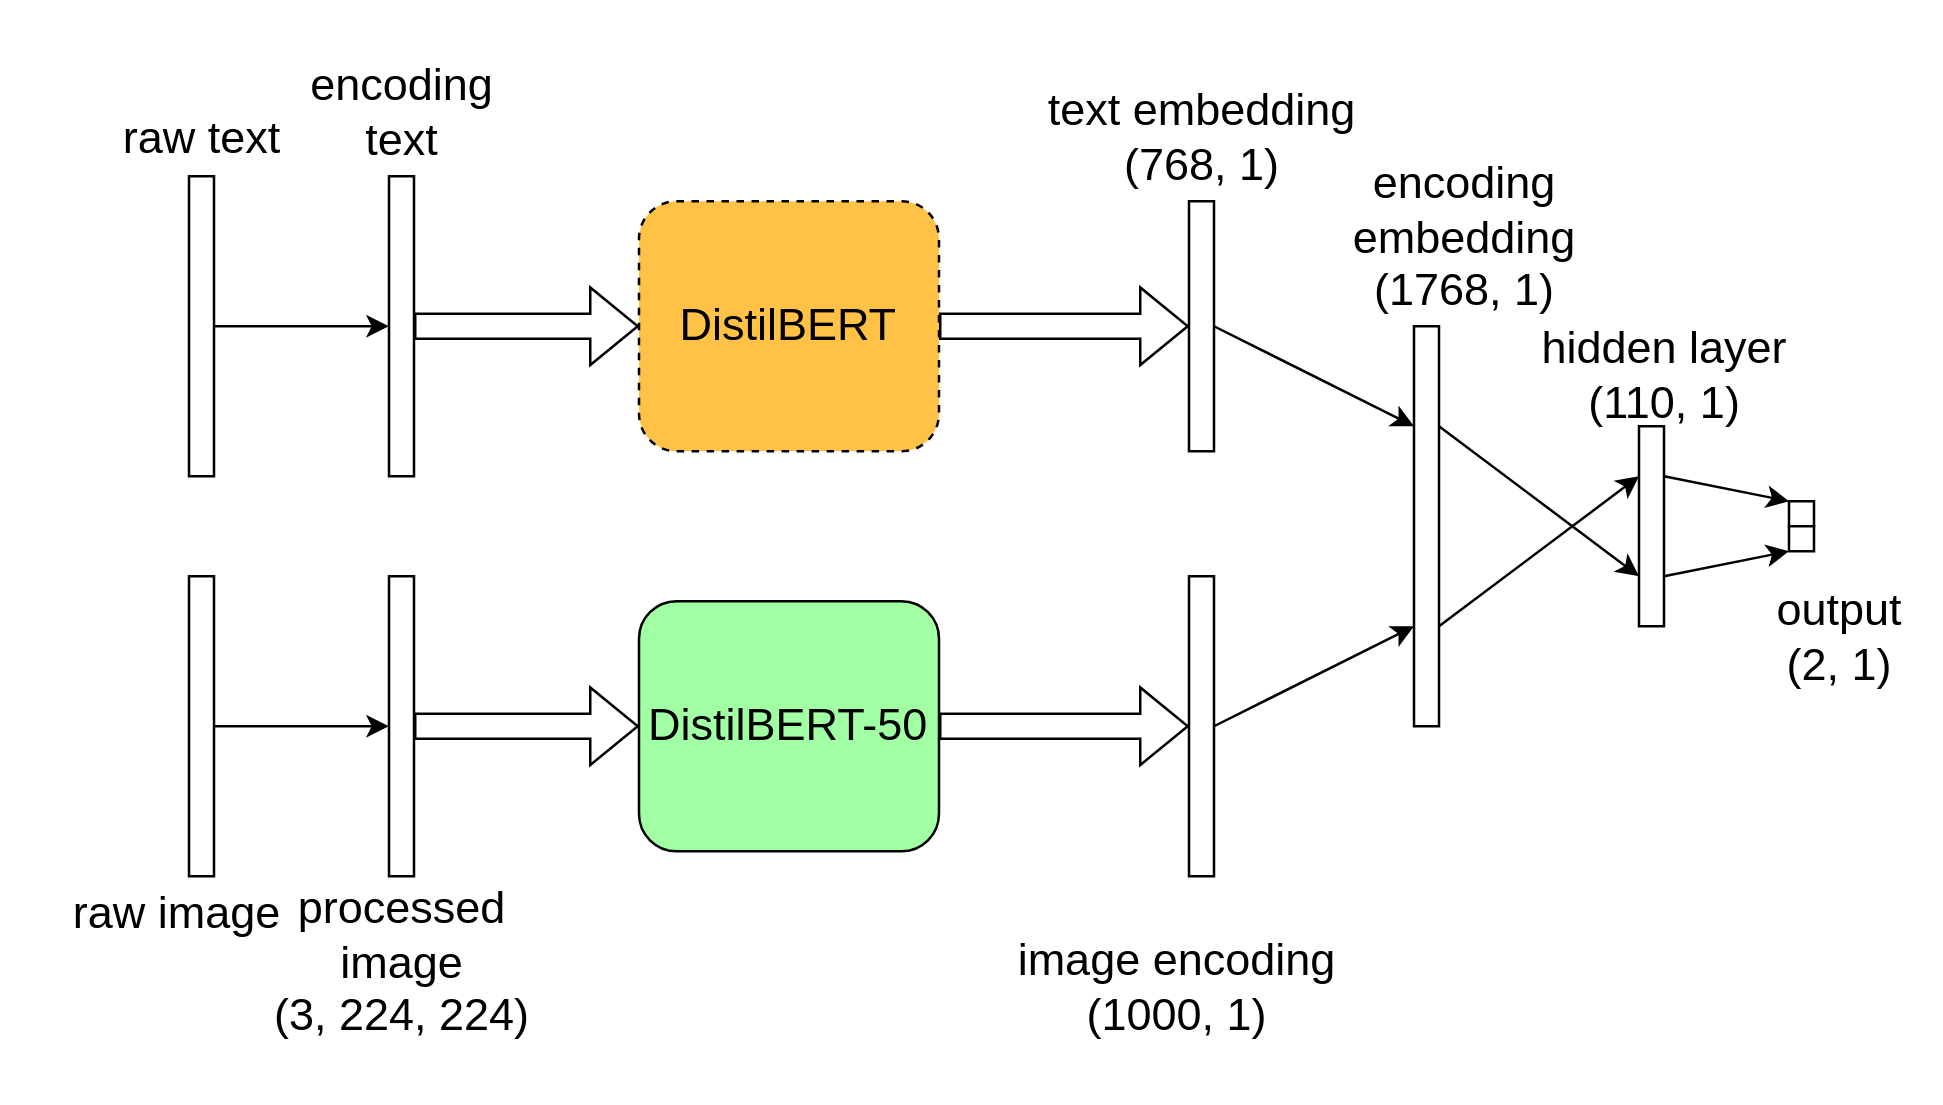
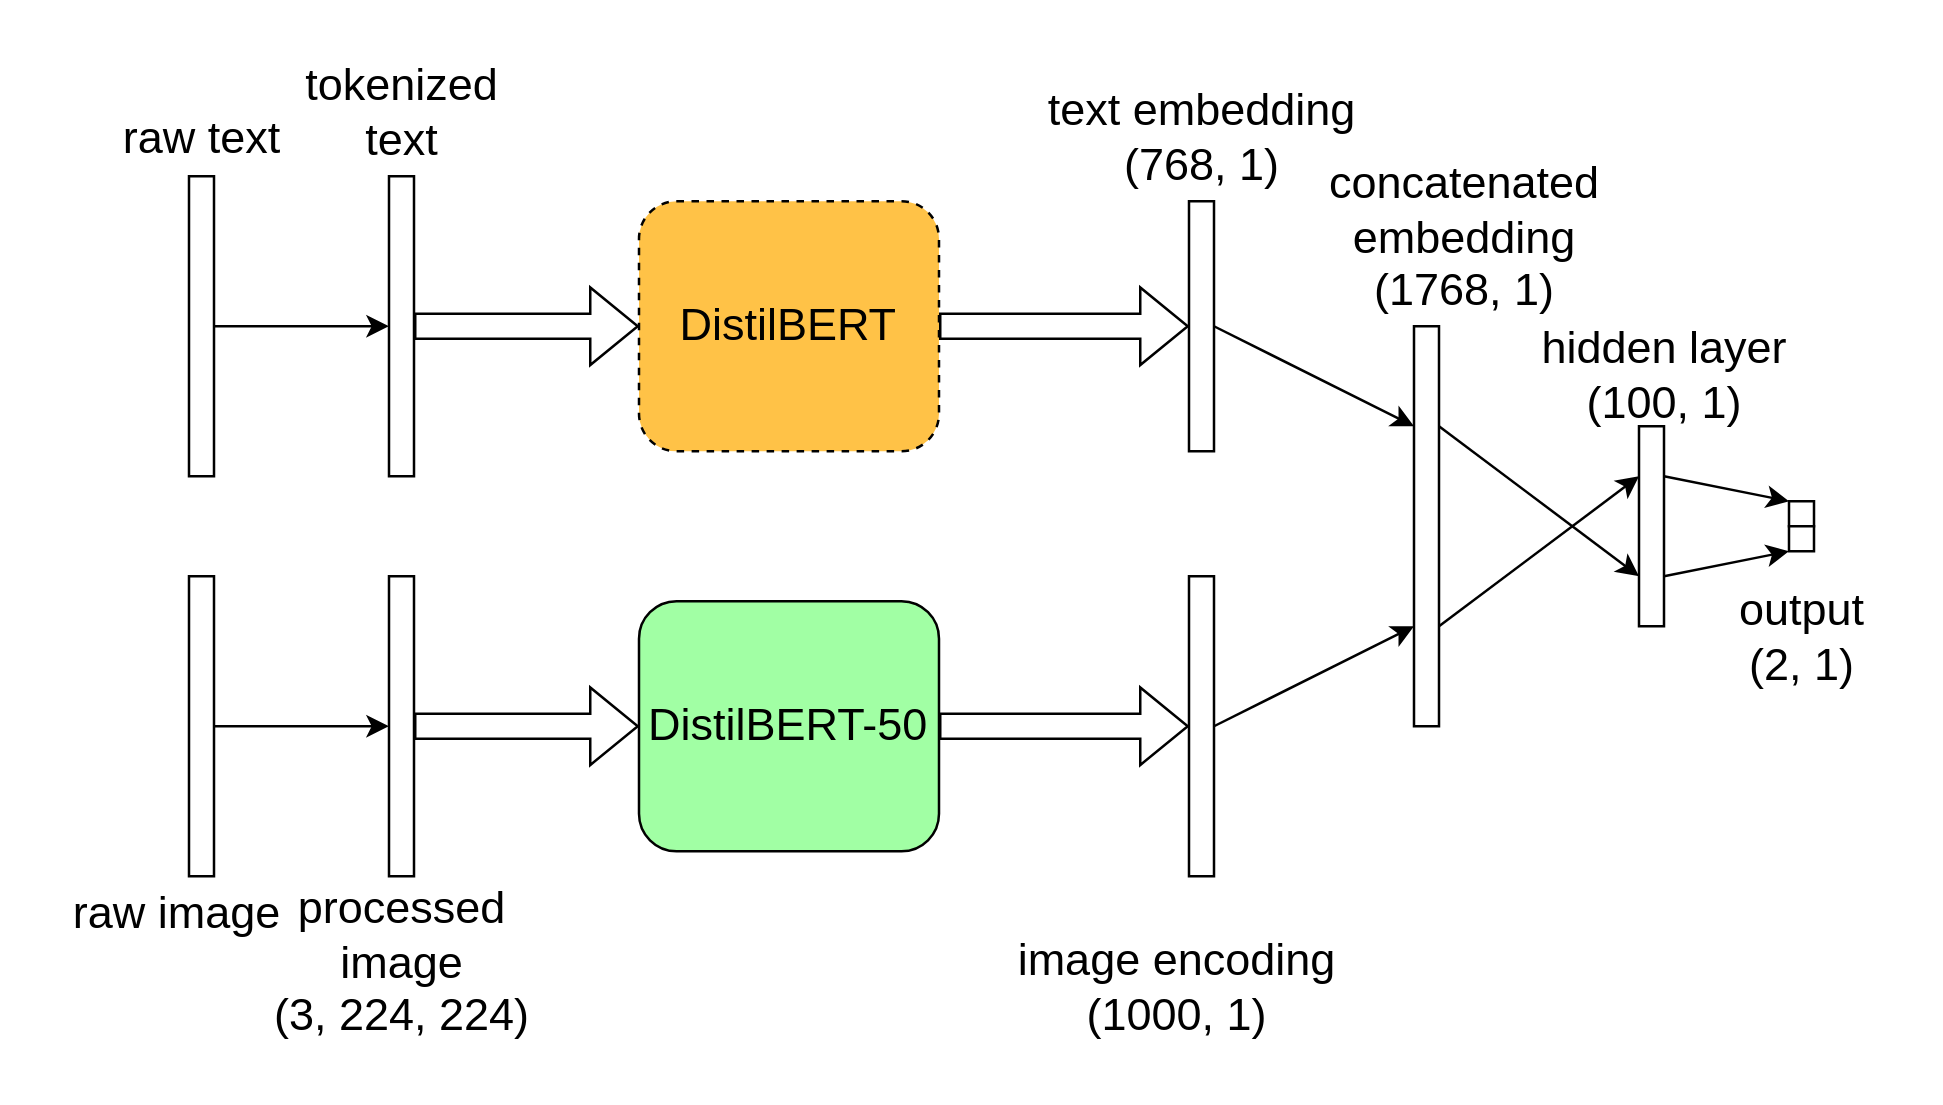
(403, 114) -> (403, 114)
(1465, 239) -> (1465, 239)
(1665, 376) -> (1665, 376)
(1839, 639) -> (1801, 639)
